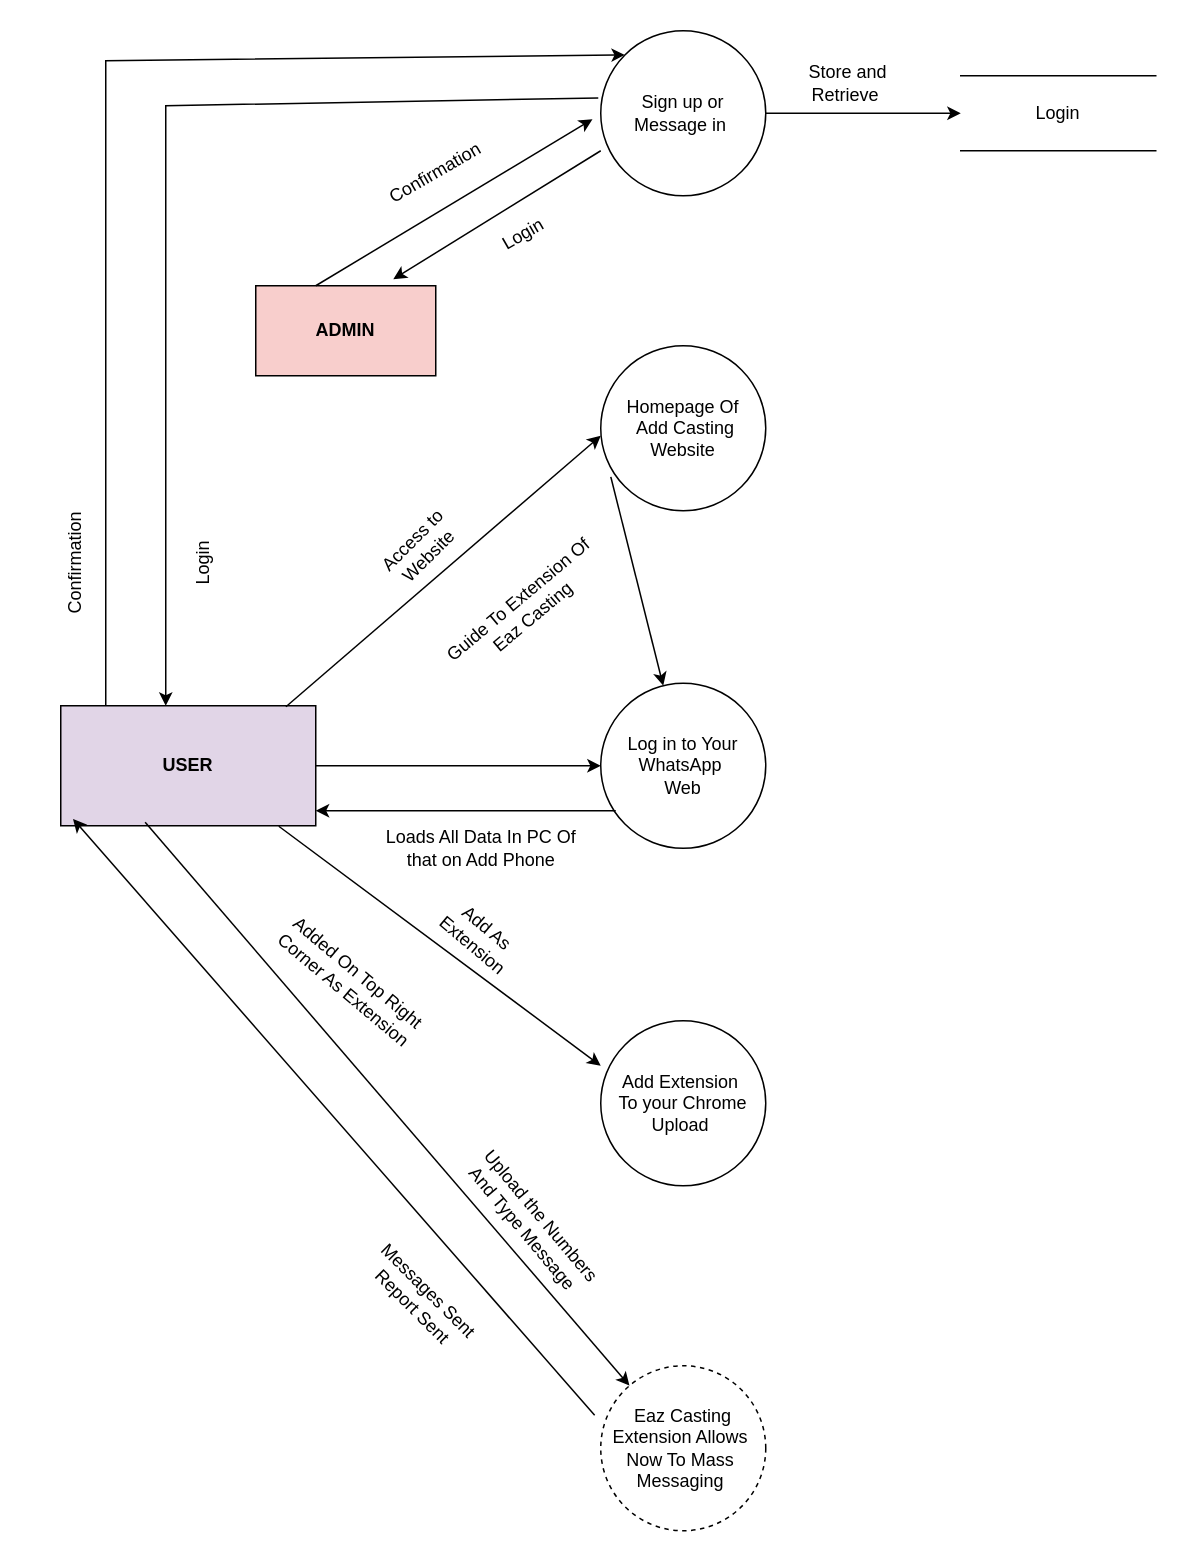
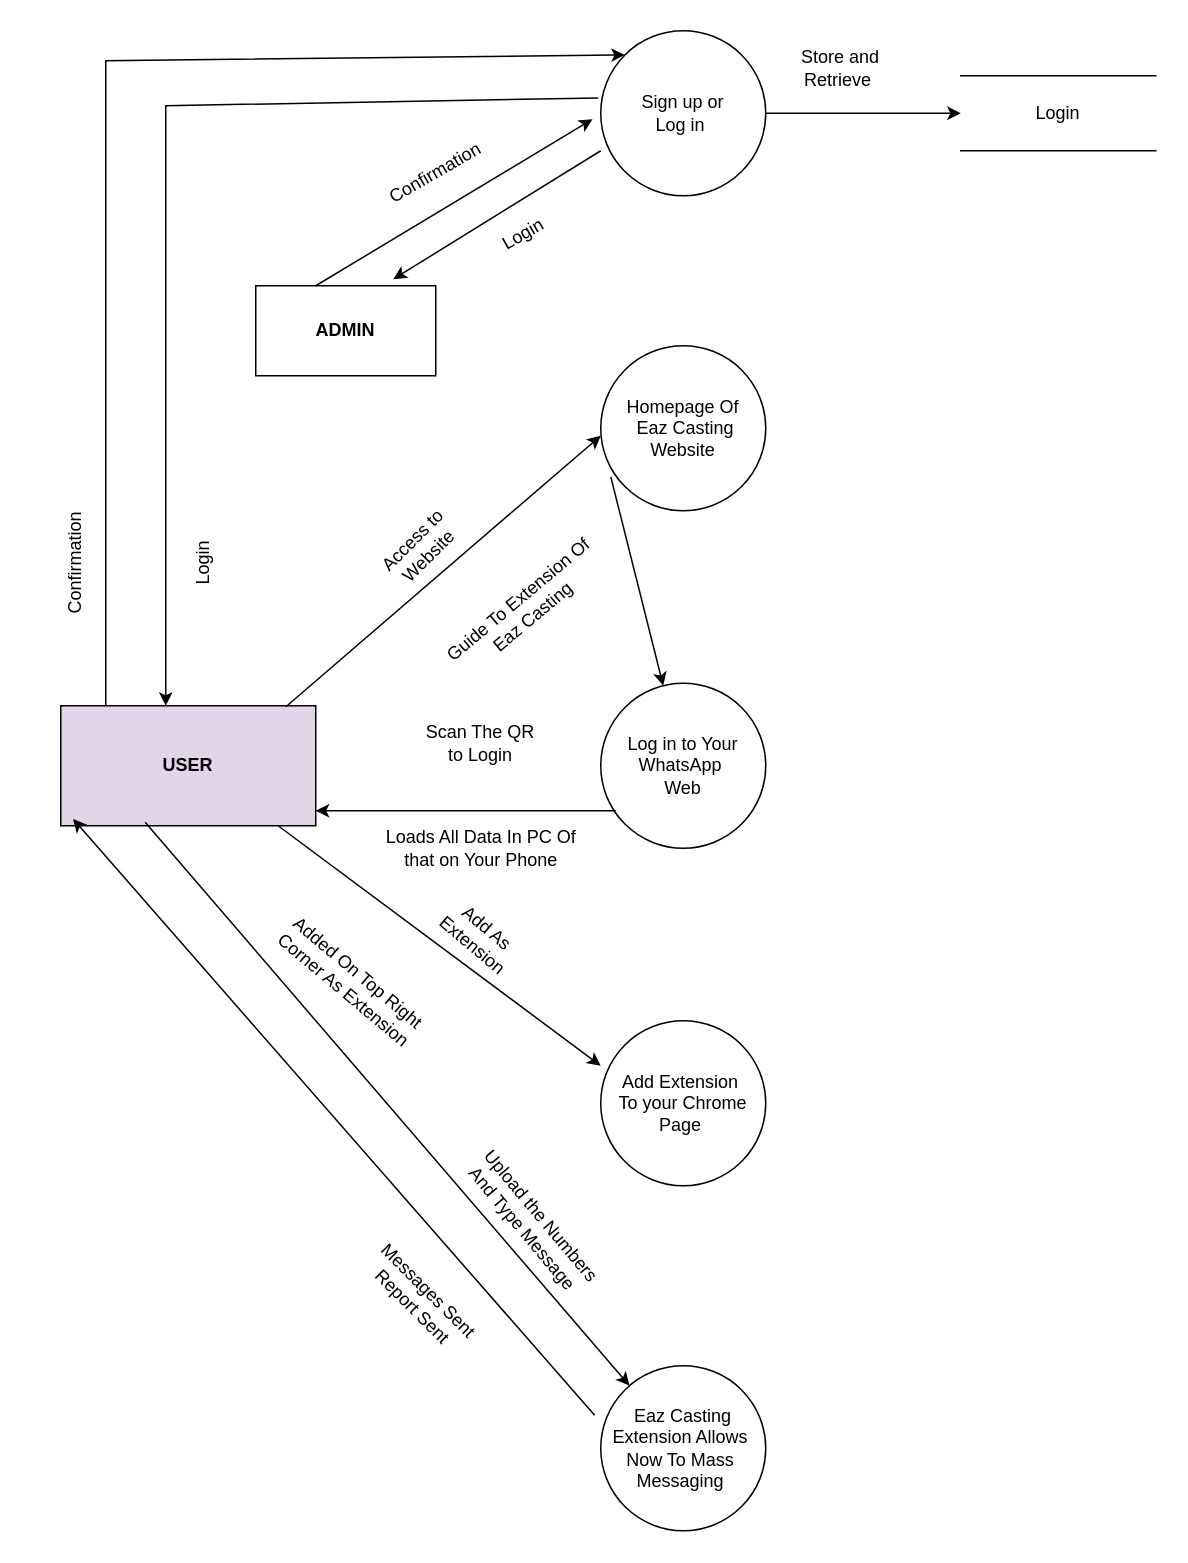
(848, 83) -> (841, 68)
(683, 113) -> (683, 113)
(346, 331) -> (346, 331)
(683, 428) -> (683, 428)
none -> (481, 743)
(453, 766) -> none
(482, 848) -> (482, 848)
(683, 1103) -> (683, 1103)
(683, 1448) -> (683, 1448)
